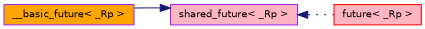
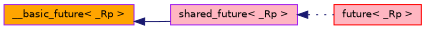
(147, 8) -> (158, 22)
